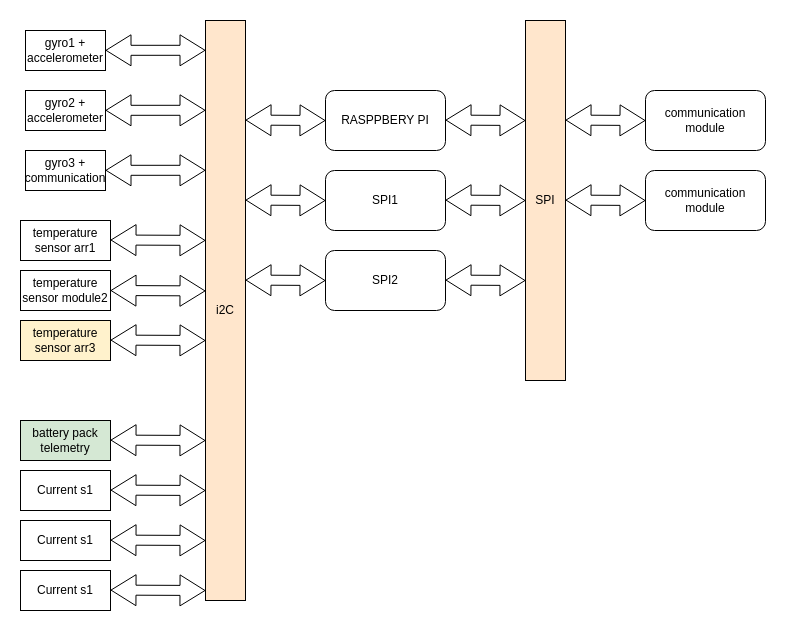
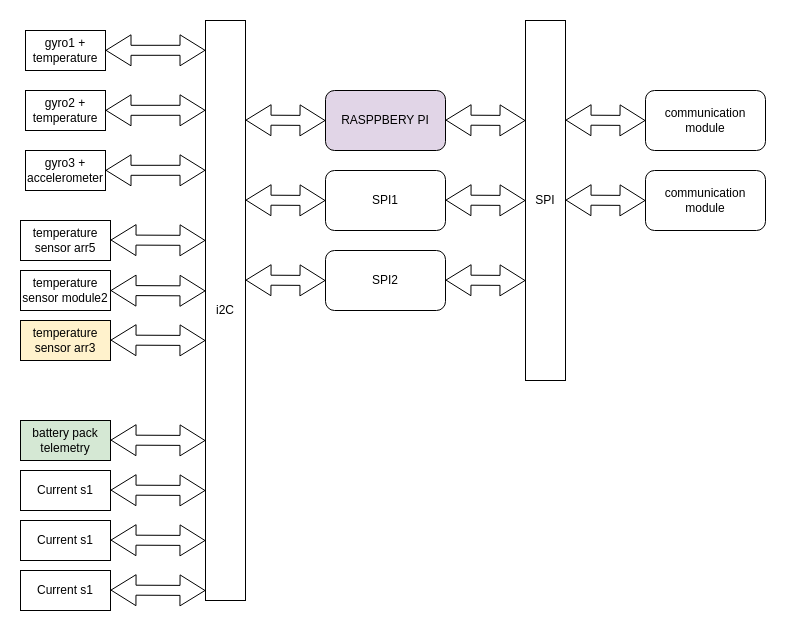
(66, 51) -> (66, 51)
(66, 111) -> (66, 111)
(386, 121) -> (386, 121)
(66, 171) -> (66, 171)
(546, 201) -> (546, 201)
(66, 241) -> (66, 241)
(226, 311) -> (226, 311)
